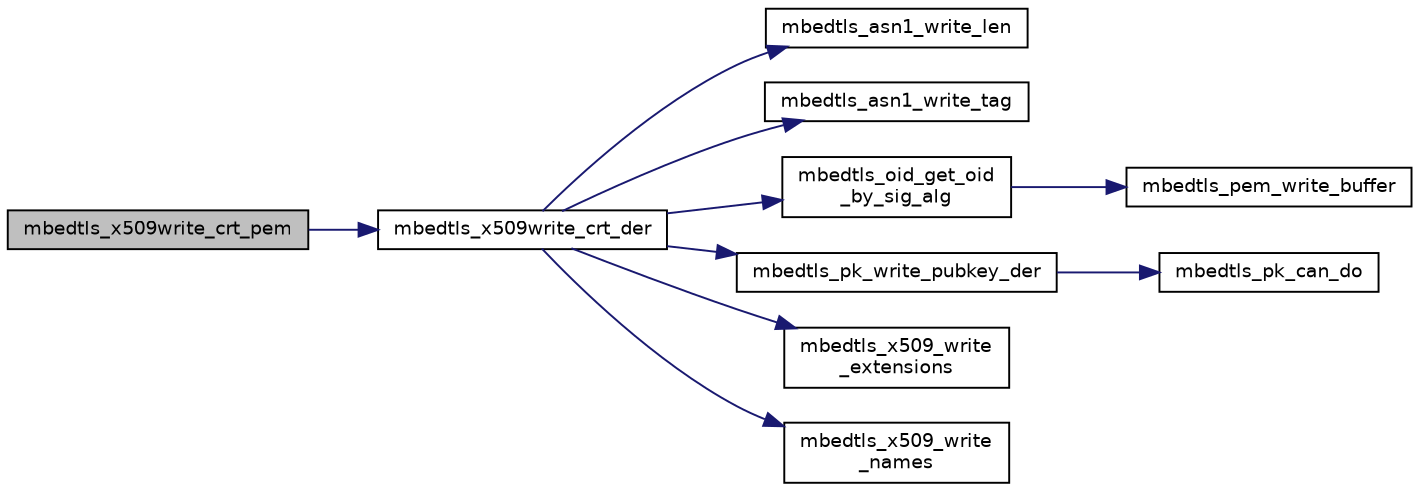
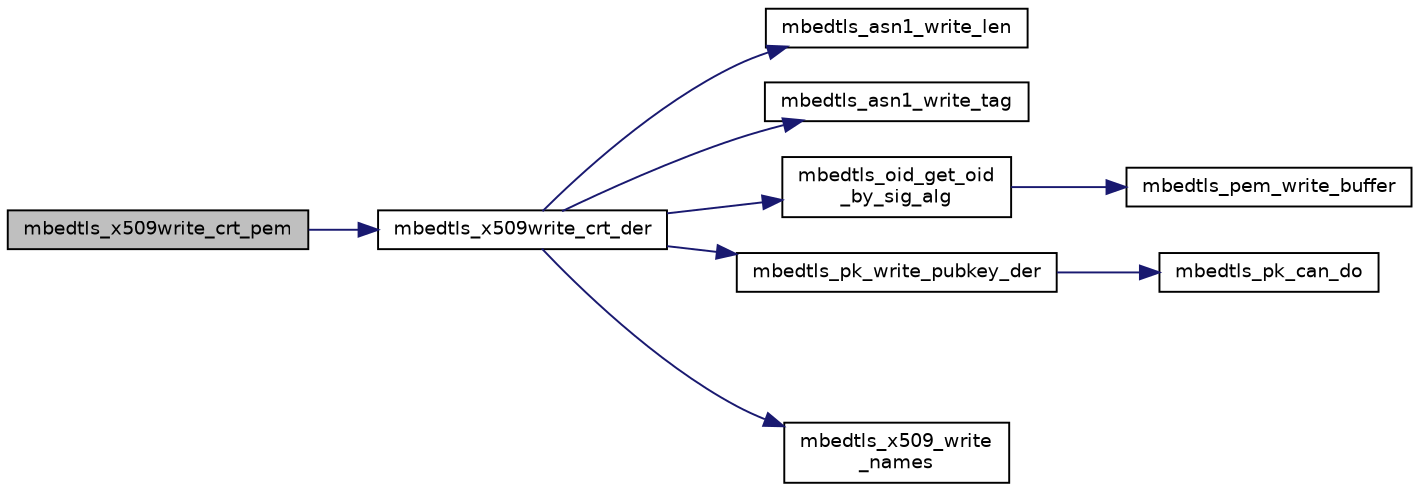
(897, 358) -> none
